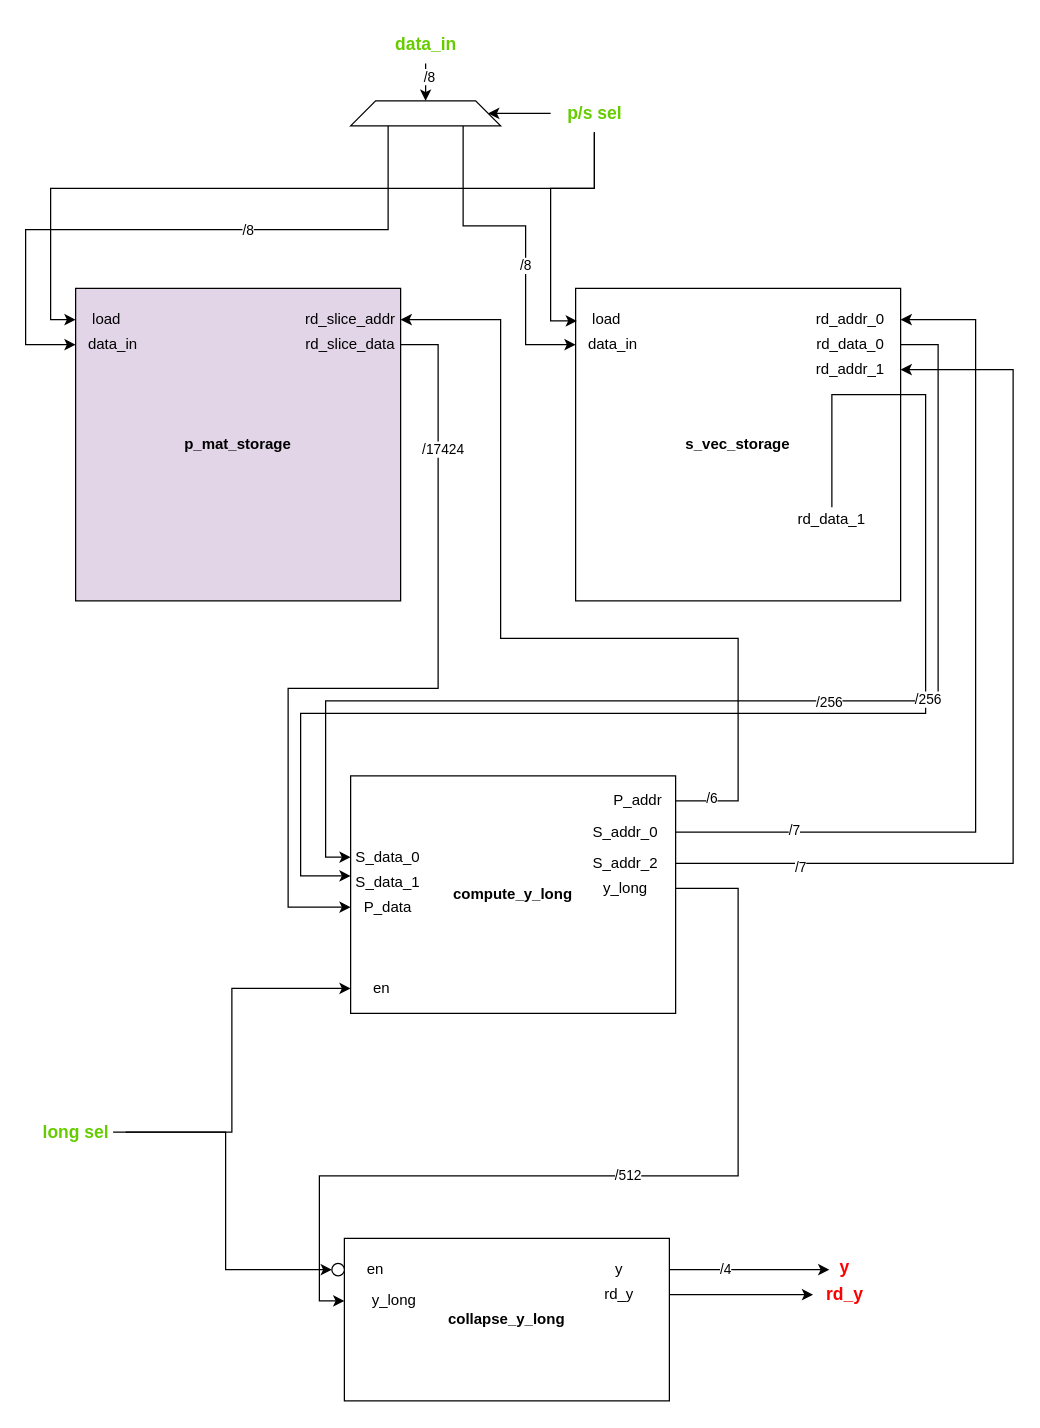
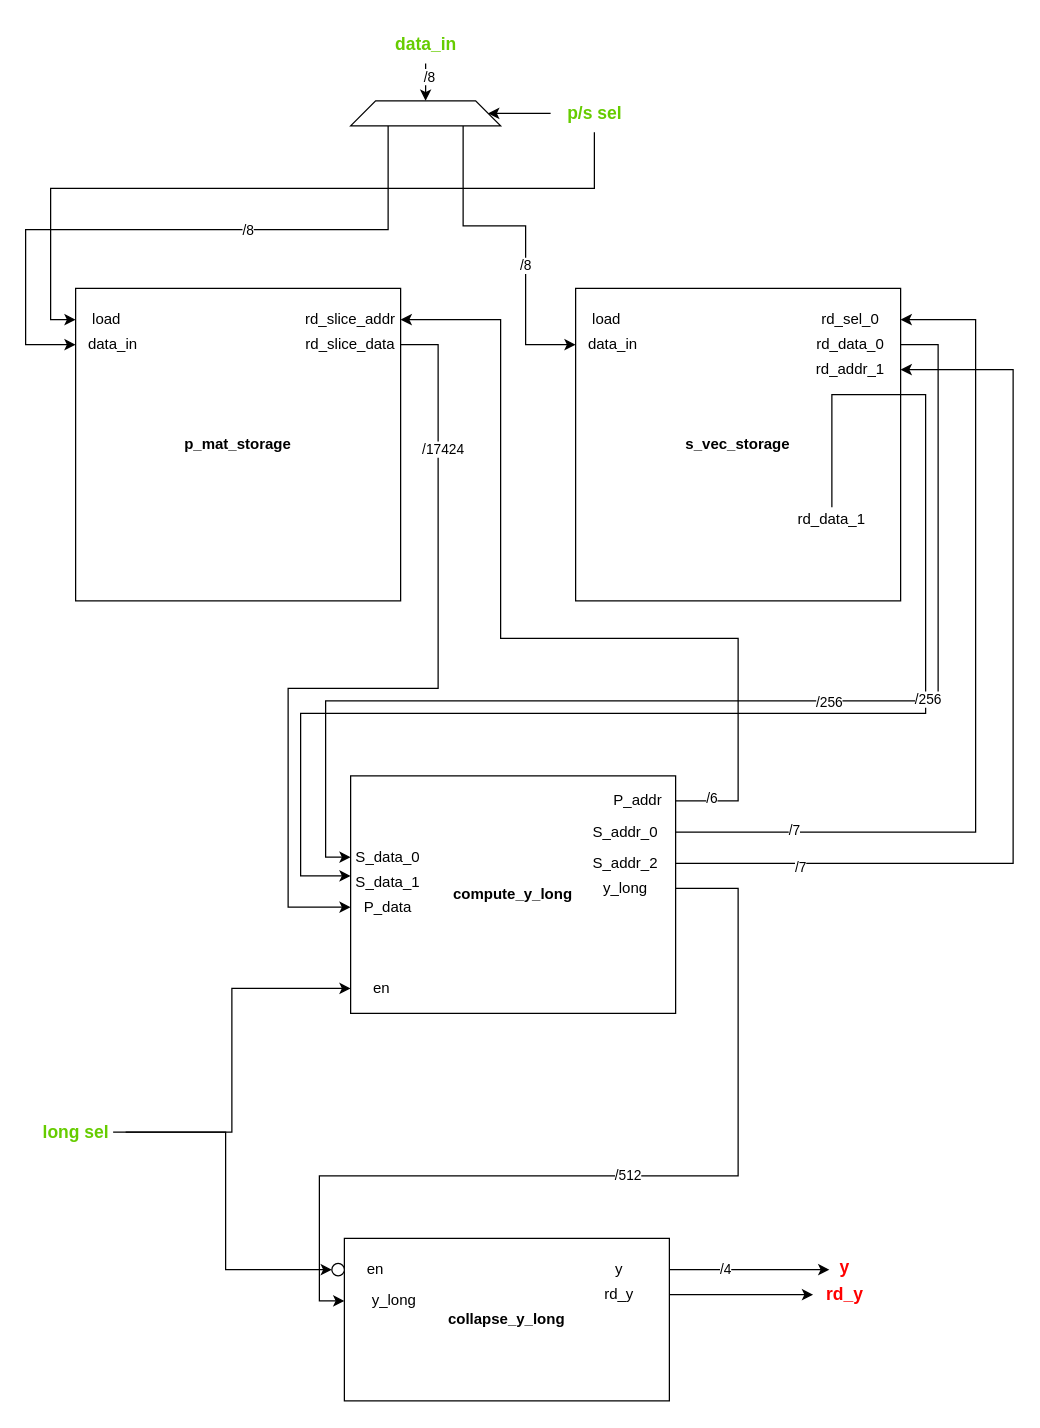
(551, 264) -> none
(851, 319) -> (851, 319)
(238, 444) -> (238, 444)
